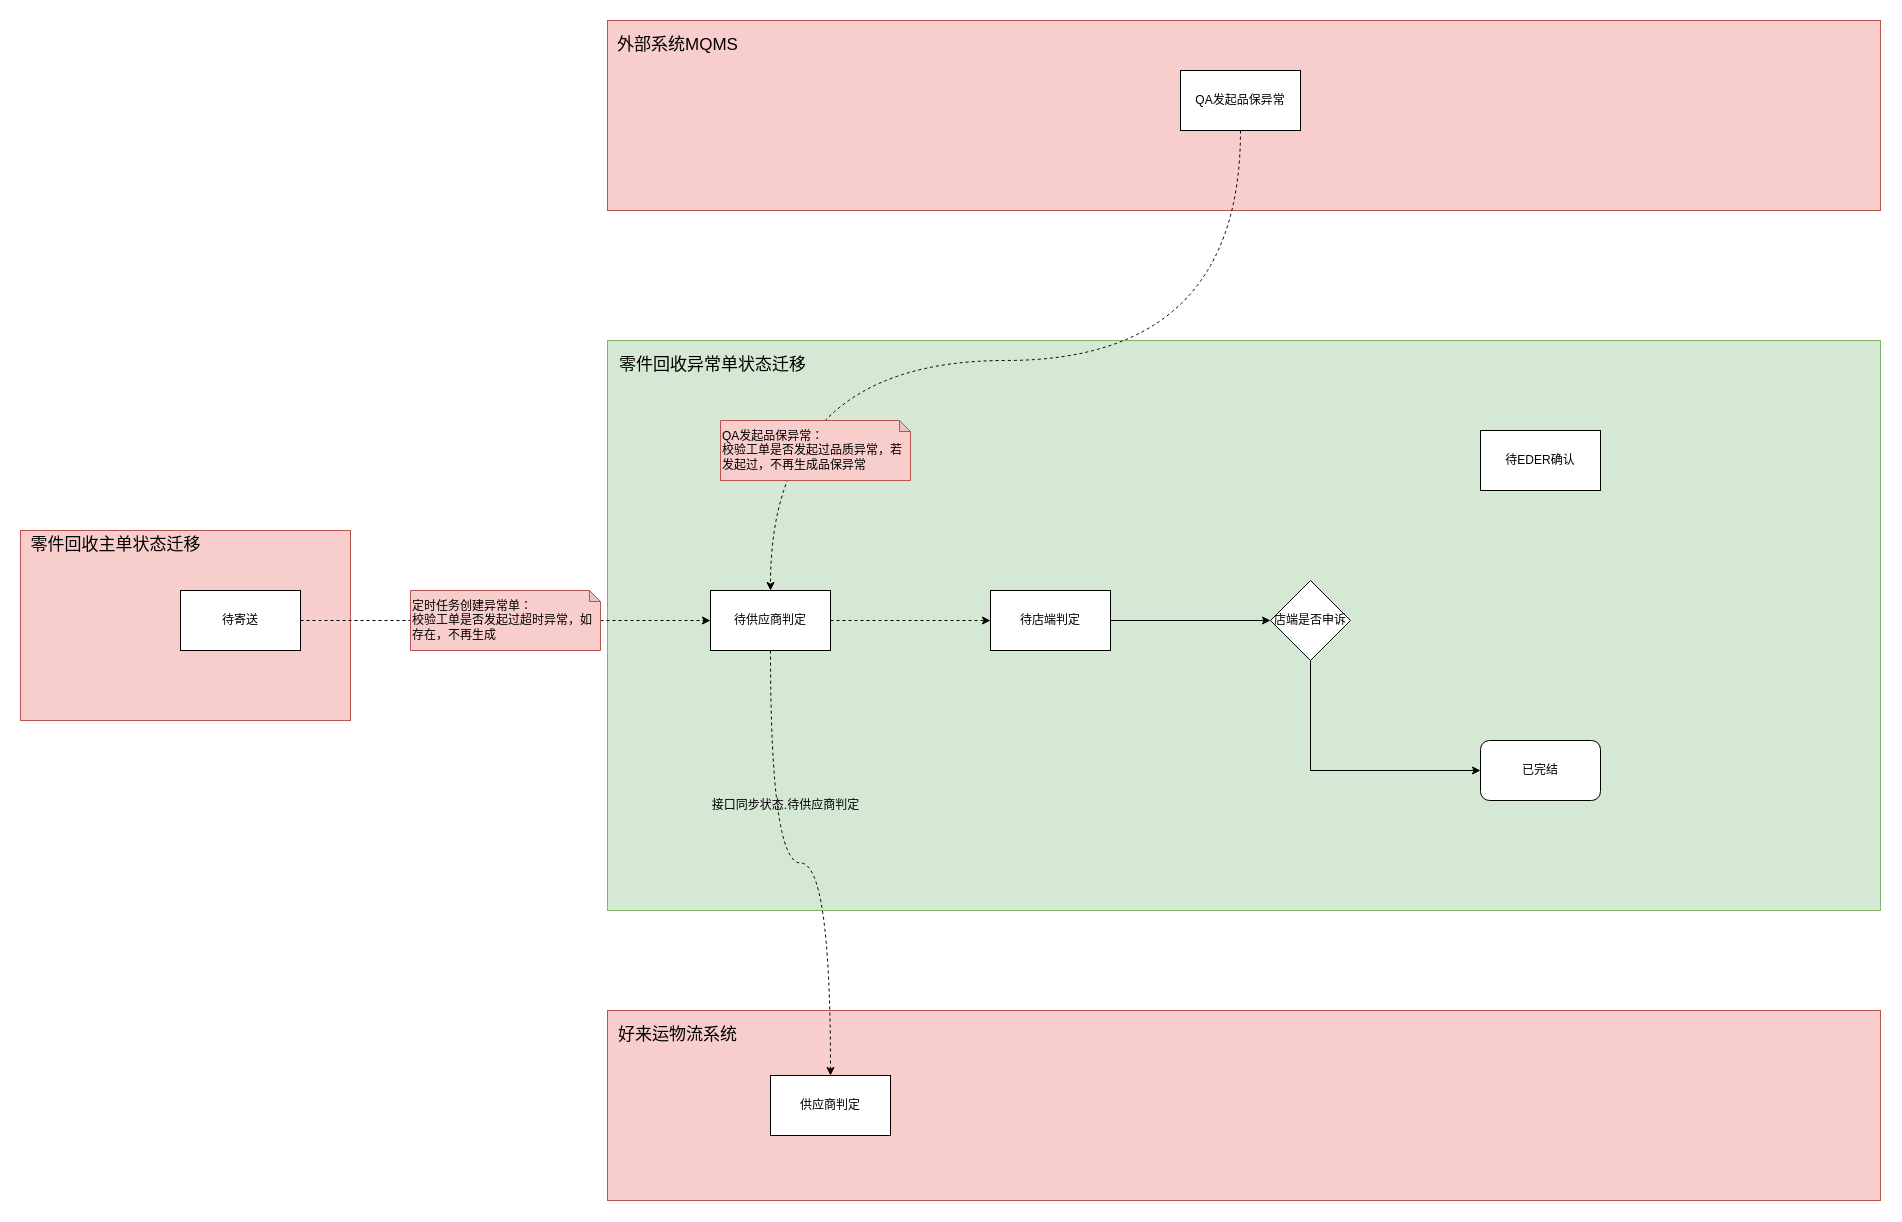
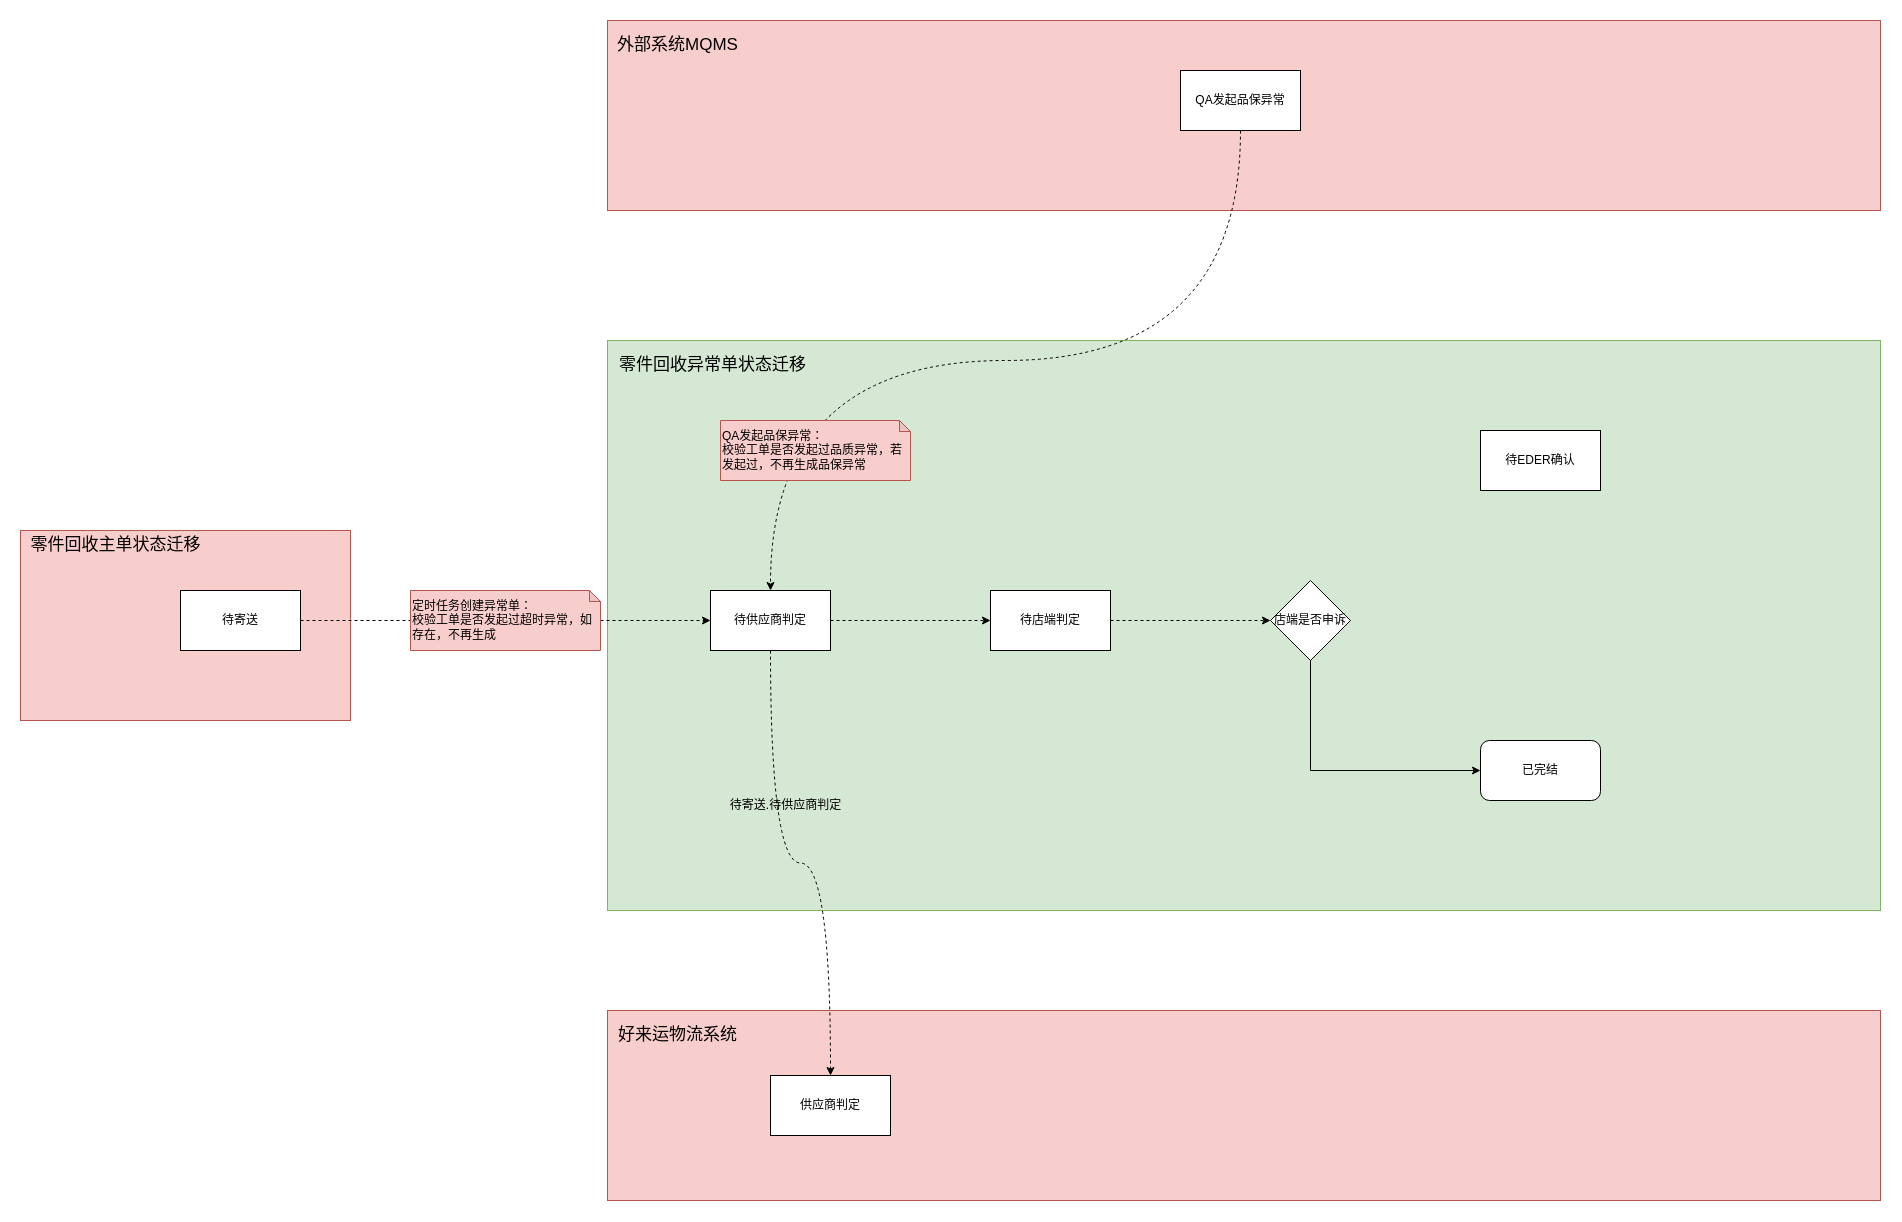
(1186, 621) -> (1186, 621)
(786, 806) -> (786, 806)
